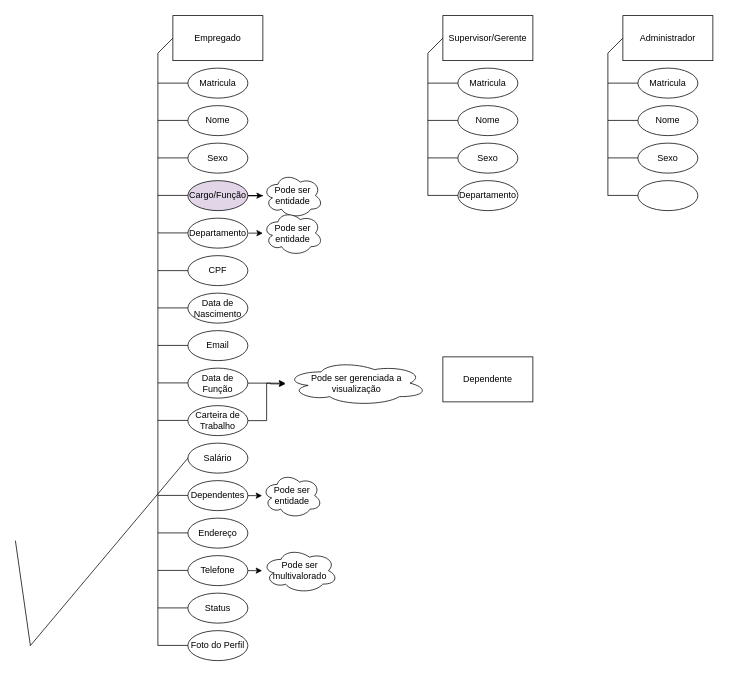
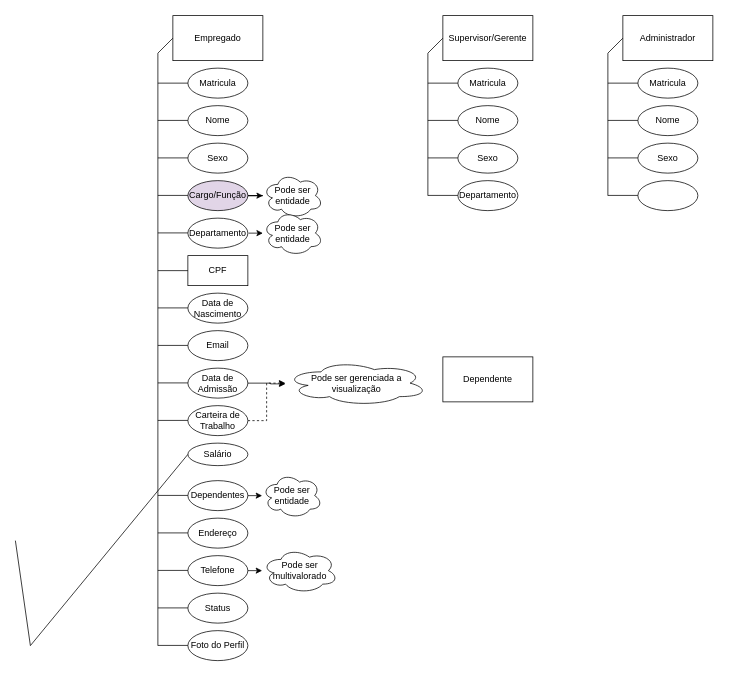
(218, 270) -> (218, 270)
(218, 383) -> (218, 383)
(267, 411) -> (267, 411)
(218, 458) -> (218, 454)
